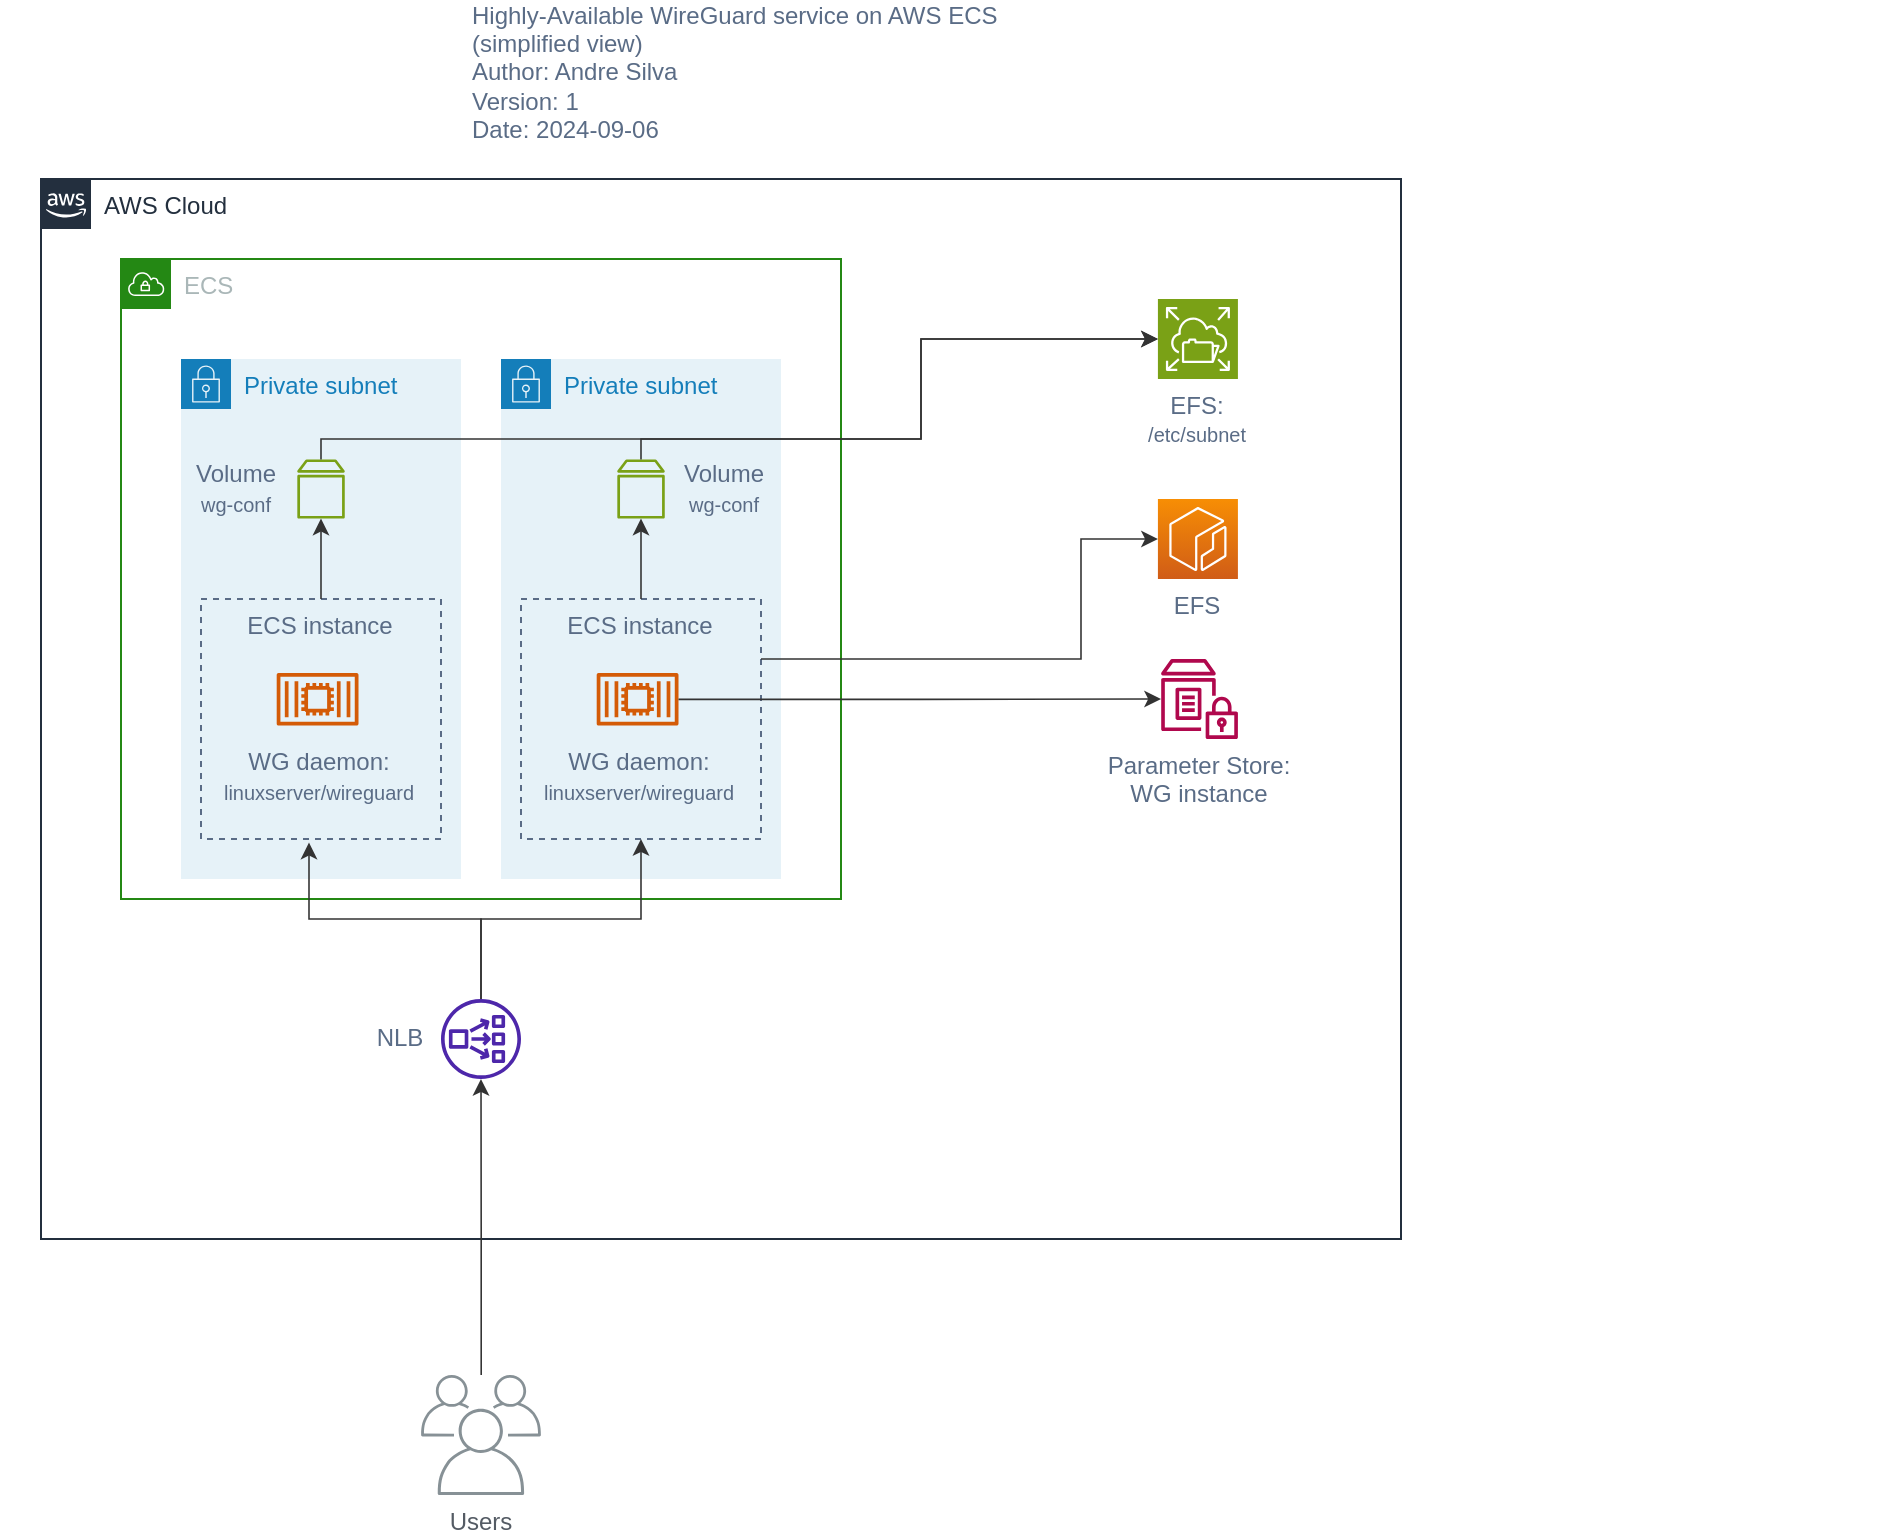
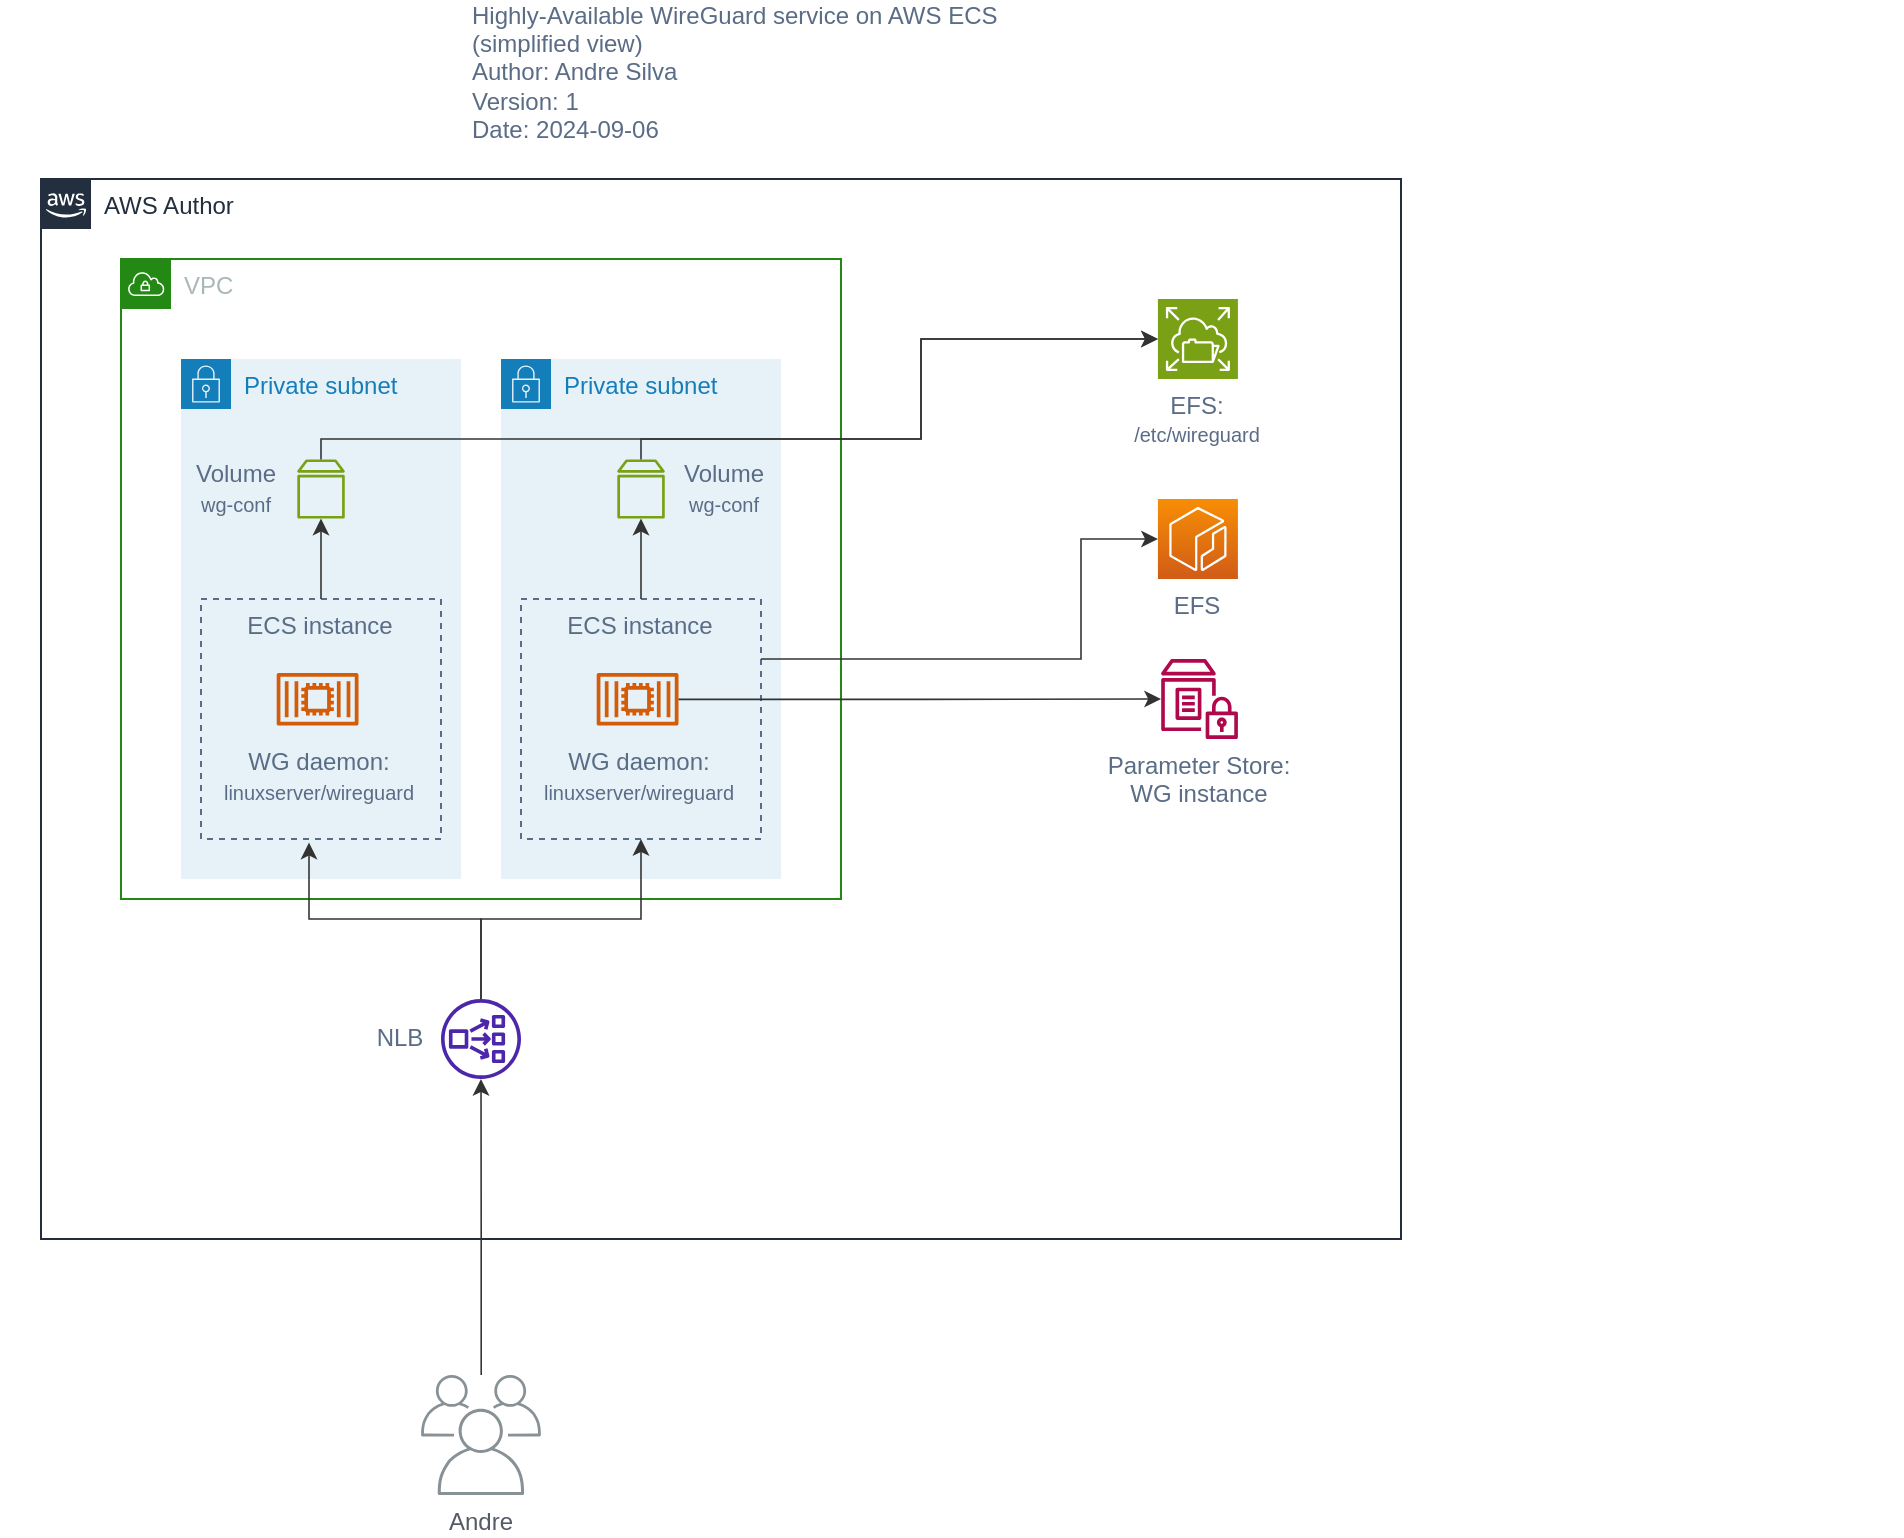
(159, 207) -> (169, 207)
(205, 287) -> (205, 287)
(1198, 422) -> (1198, 422)
(482, 1523) -> (482, 1523)
